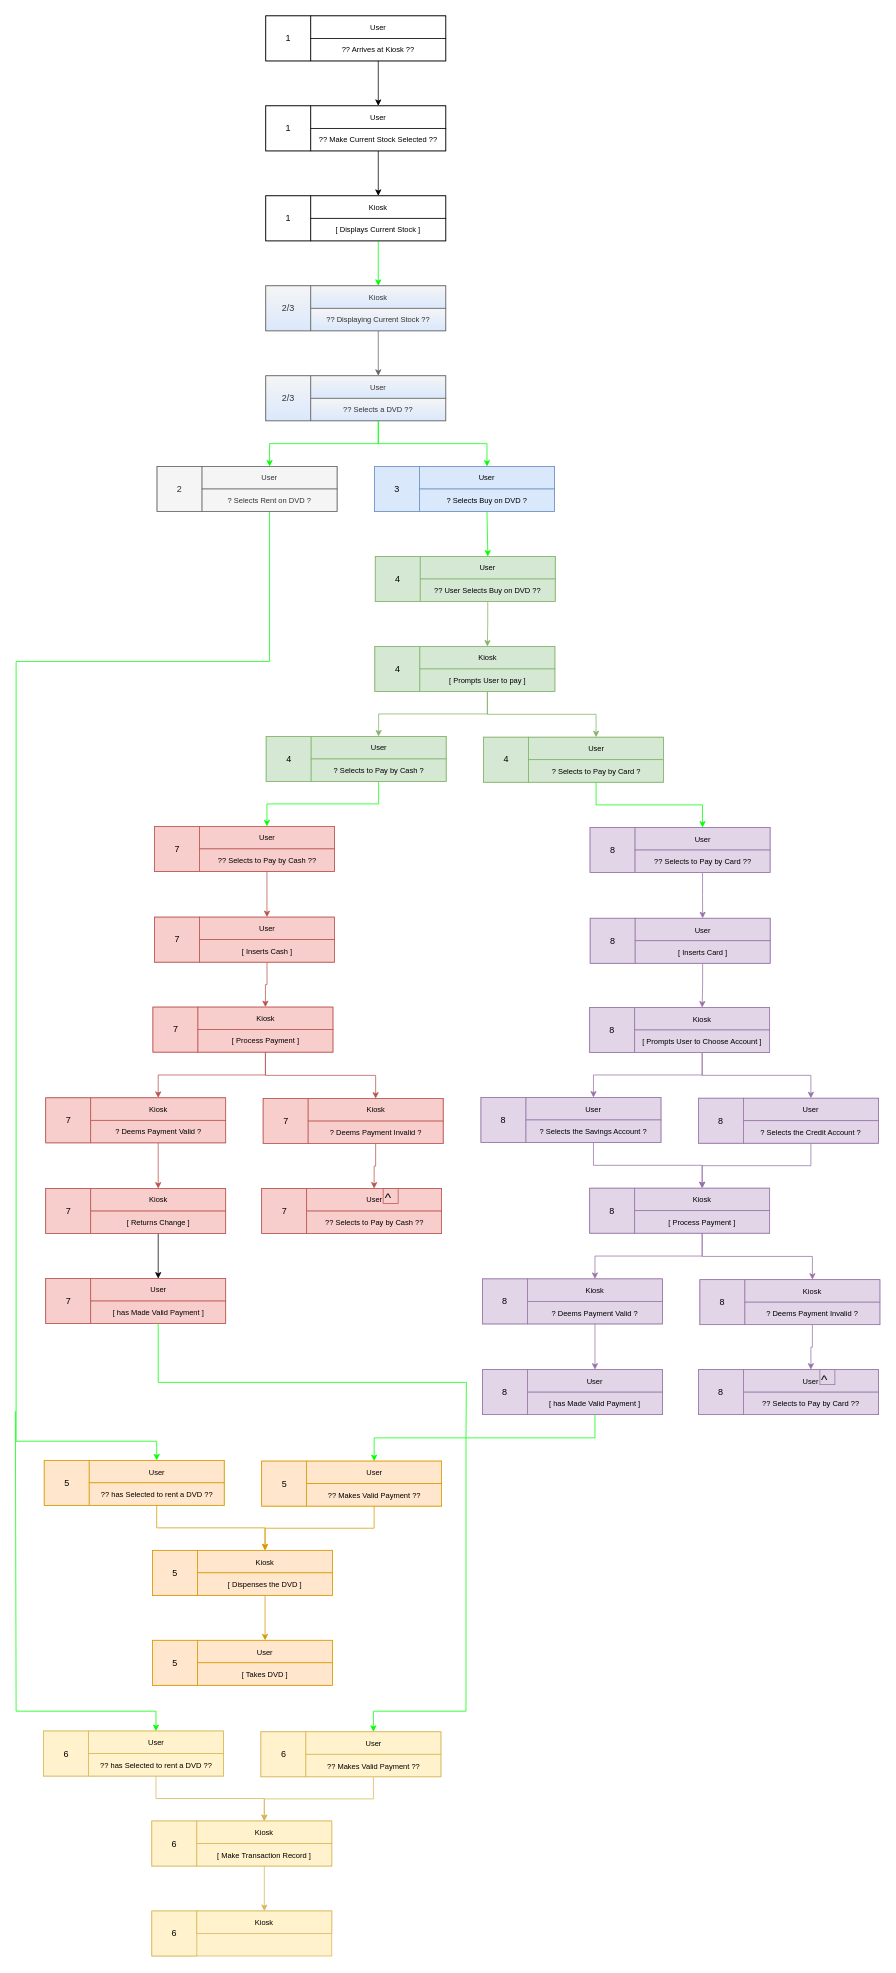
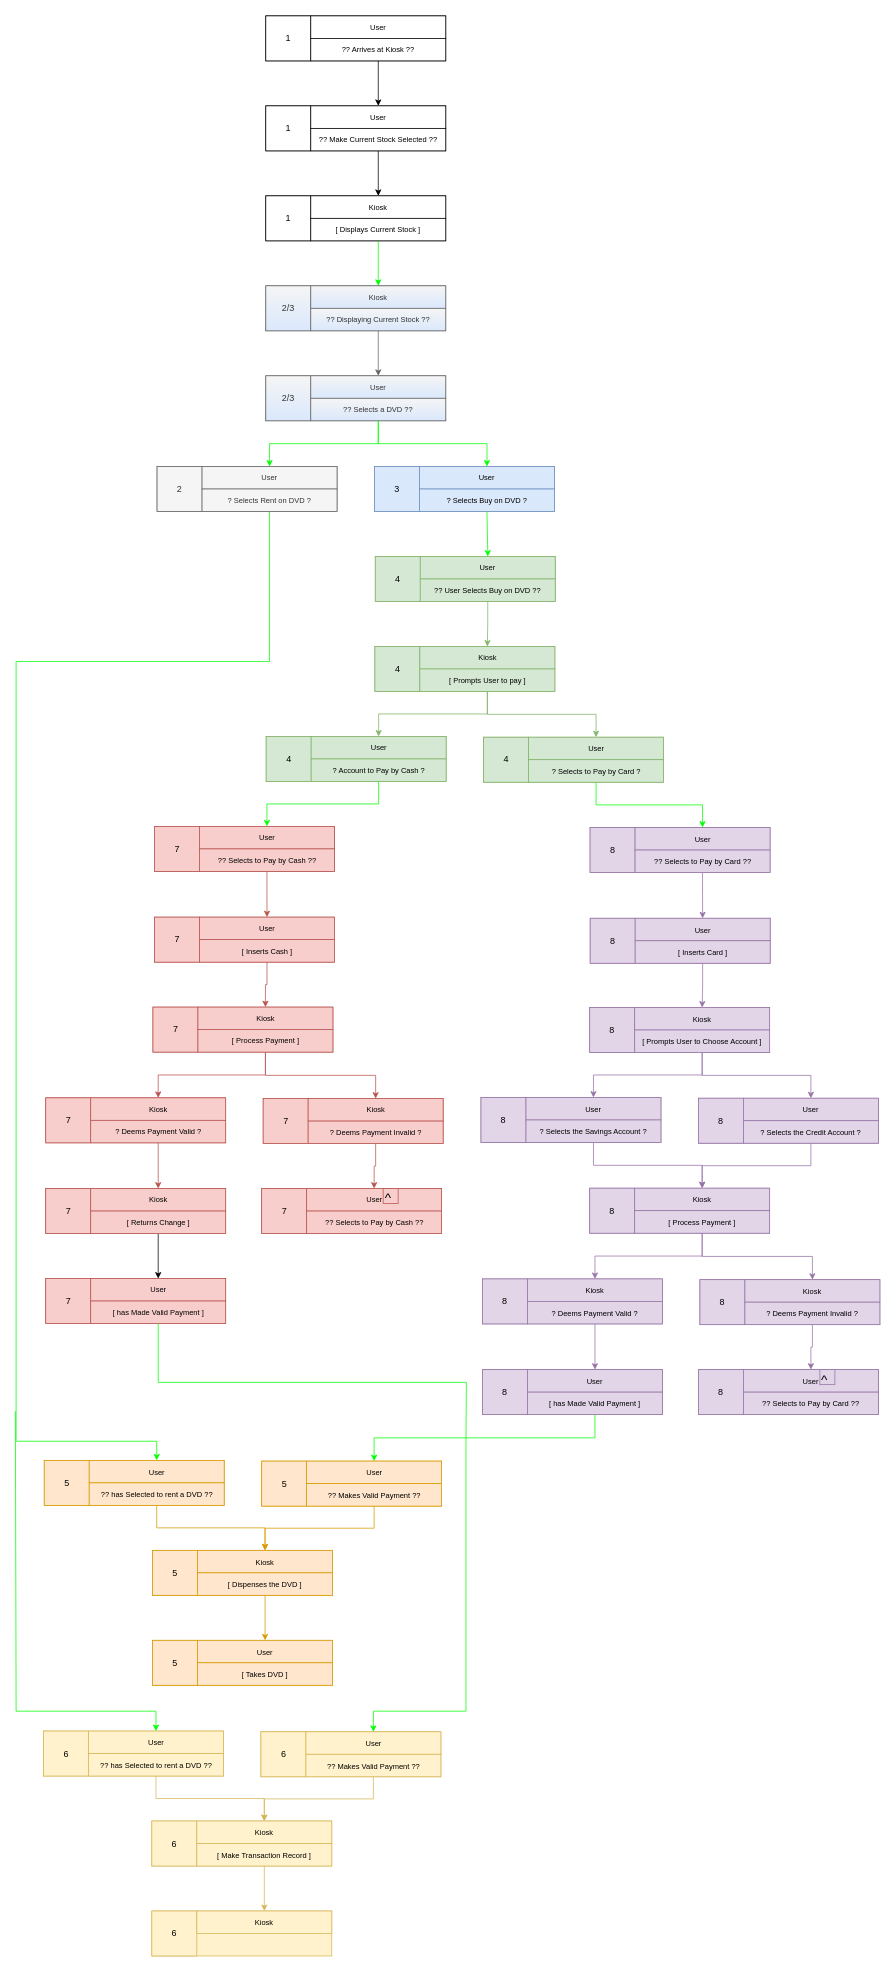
(379, 770) -> (379, 770)
